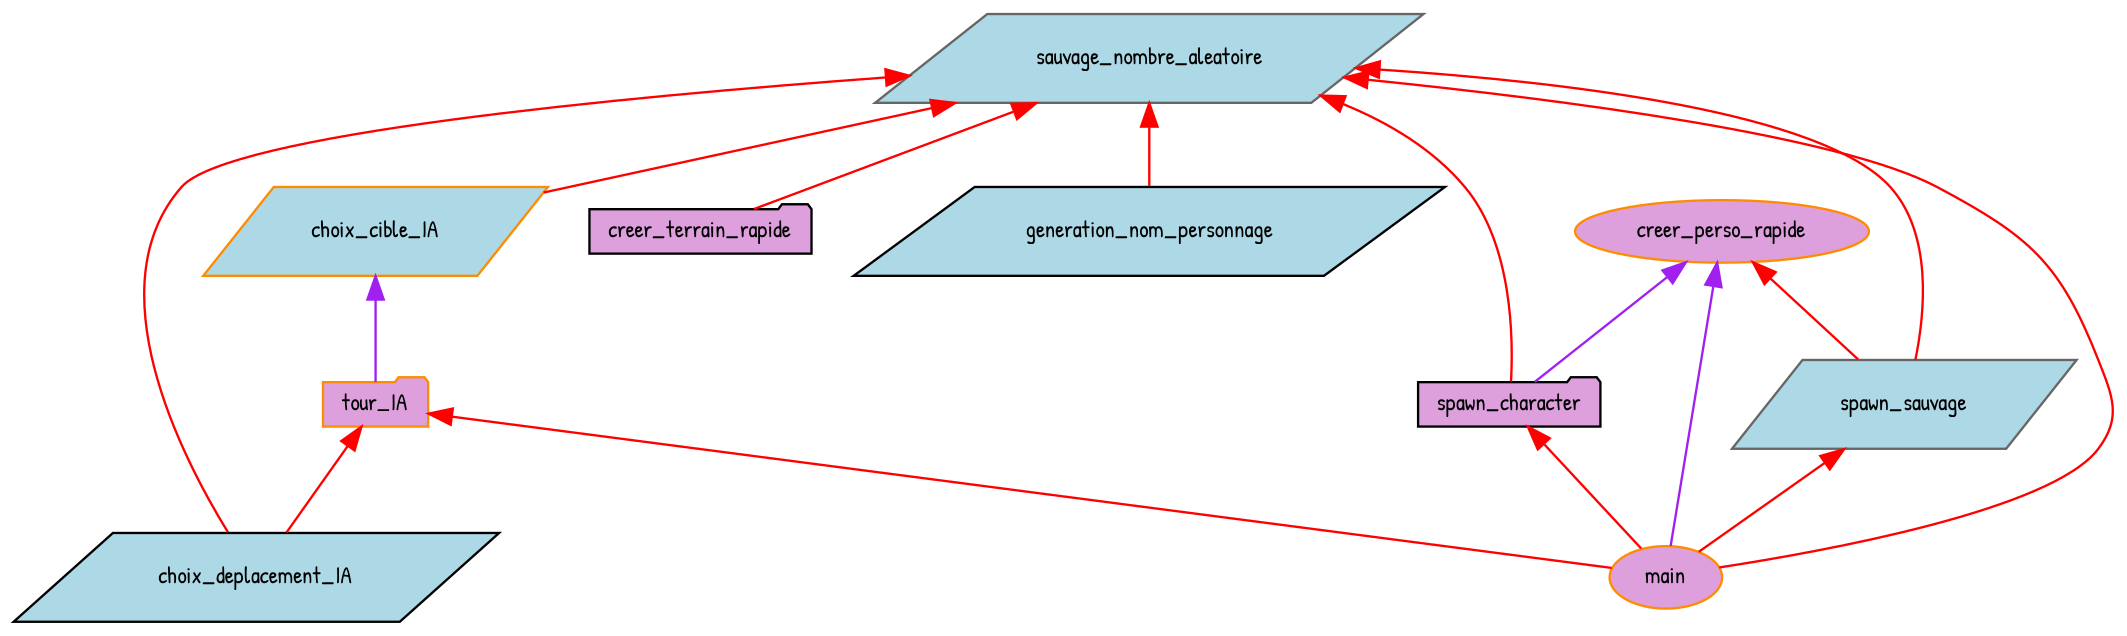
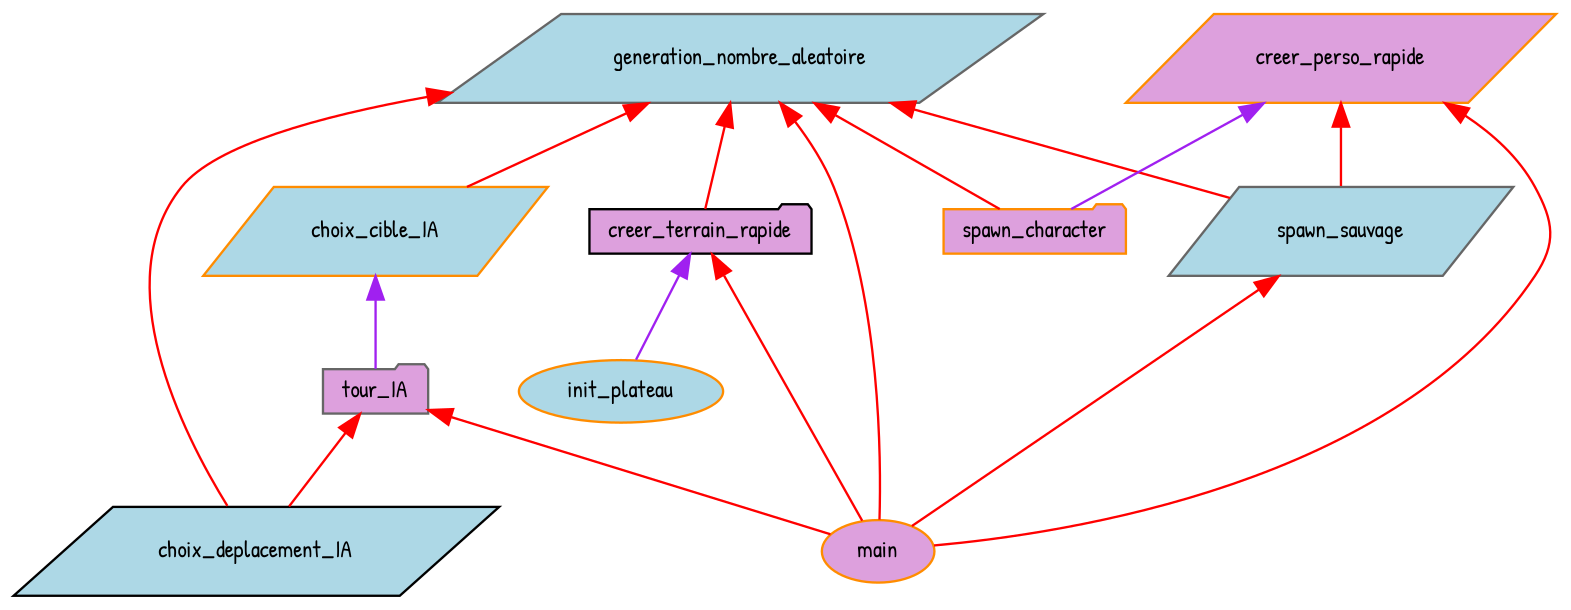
(1149, 58) -> (740, 58)
(1149, 231) -> none
(1722, 231) -> (1341, 58)
none -> (621, 391)
(376, 404) -> (376, 391)
(1509, 404) -> (1035, 231)
(1692, 416) -> (1353, 431)
(1593, 496) -> (793, 398)
